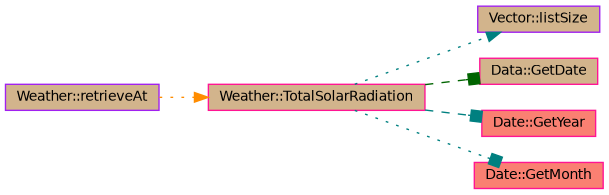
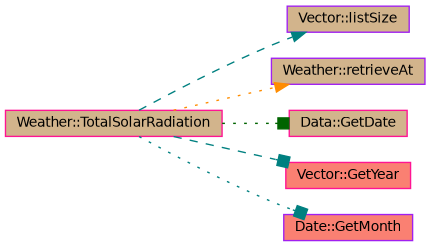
(421, 61) -> (215, 71)
(445, 82) -> (249, 123)
(177, 97) -> (224, 99)
(539, 123) -> (348, 175)
(539, 175) -> (348, 228)
